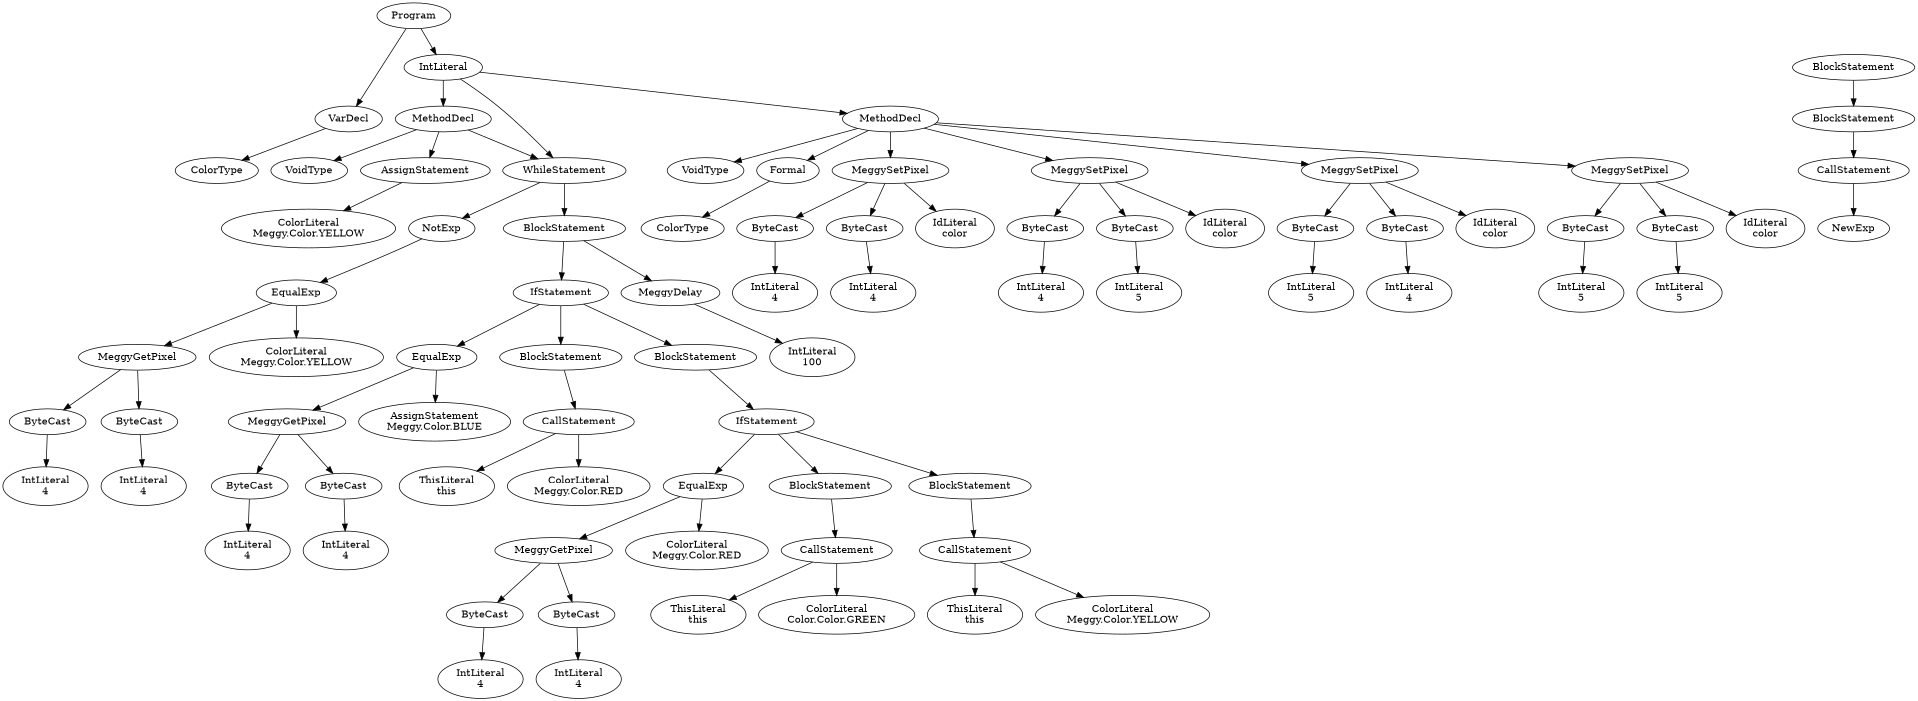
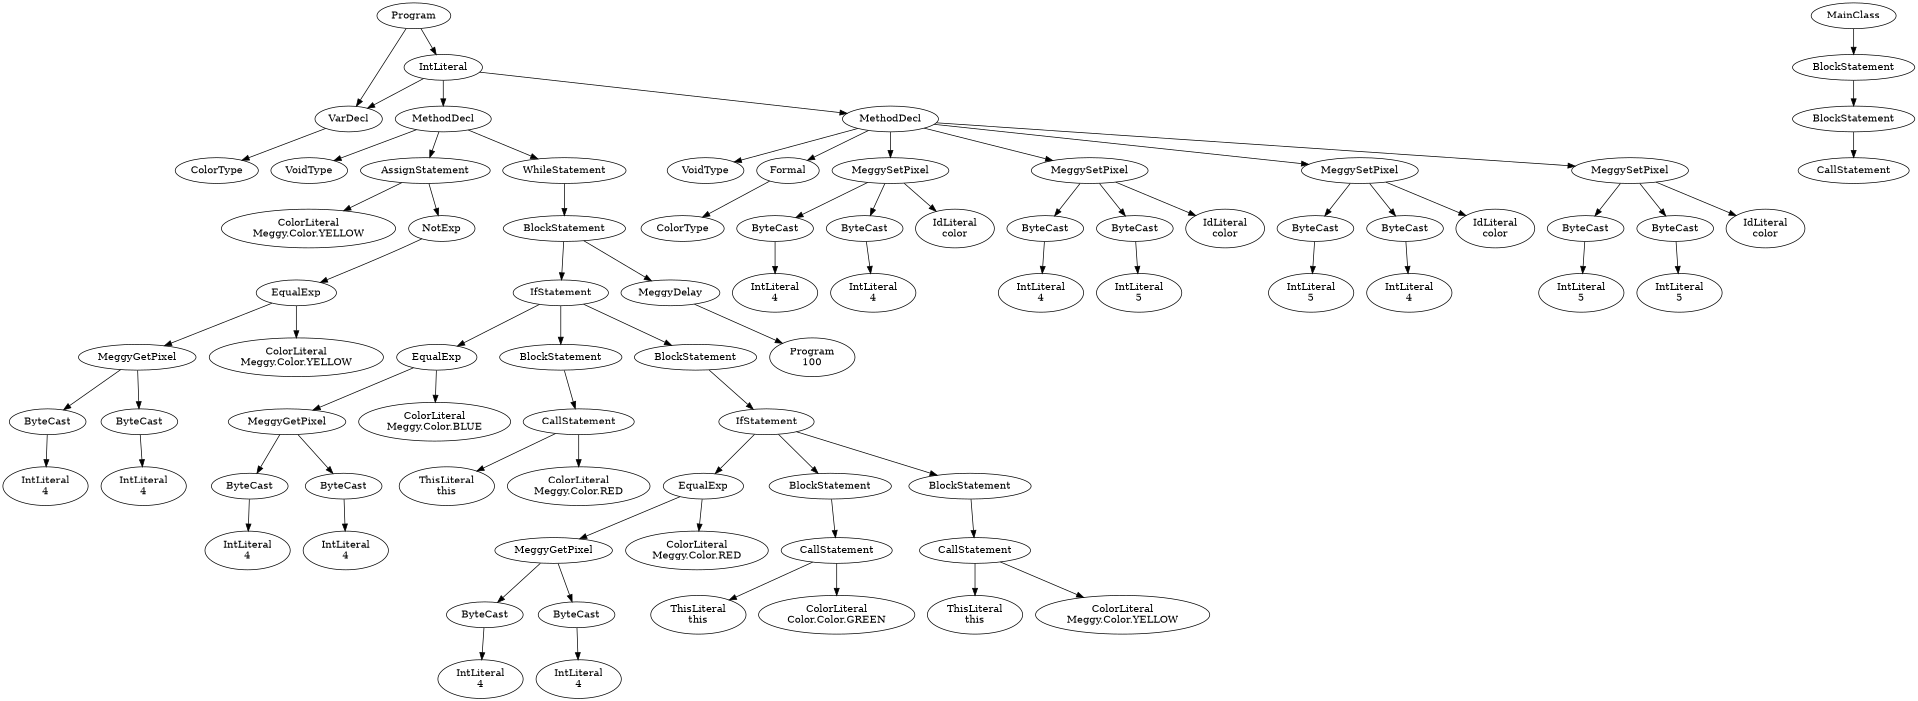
none -> (1854, 16)
(506, 113) -> (399, 92)
(505, 199) -> (433, 196)
(1854, 229) -> none
(812, 357) -> (812, 357)
(435, 422) -> (435, 422)
